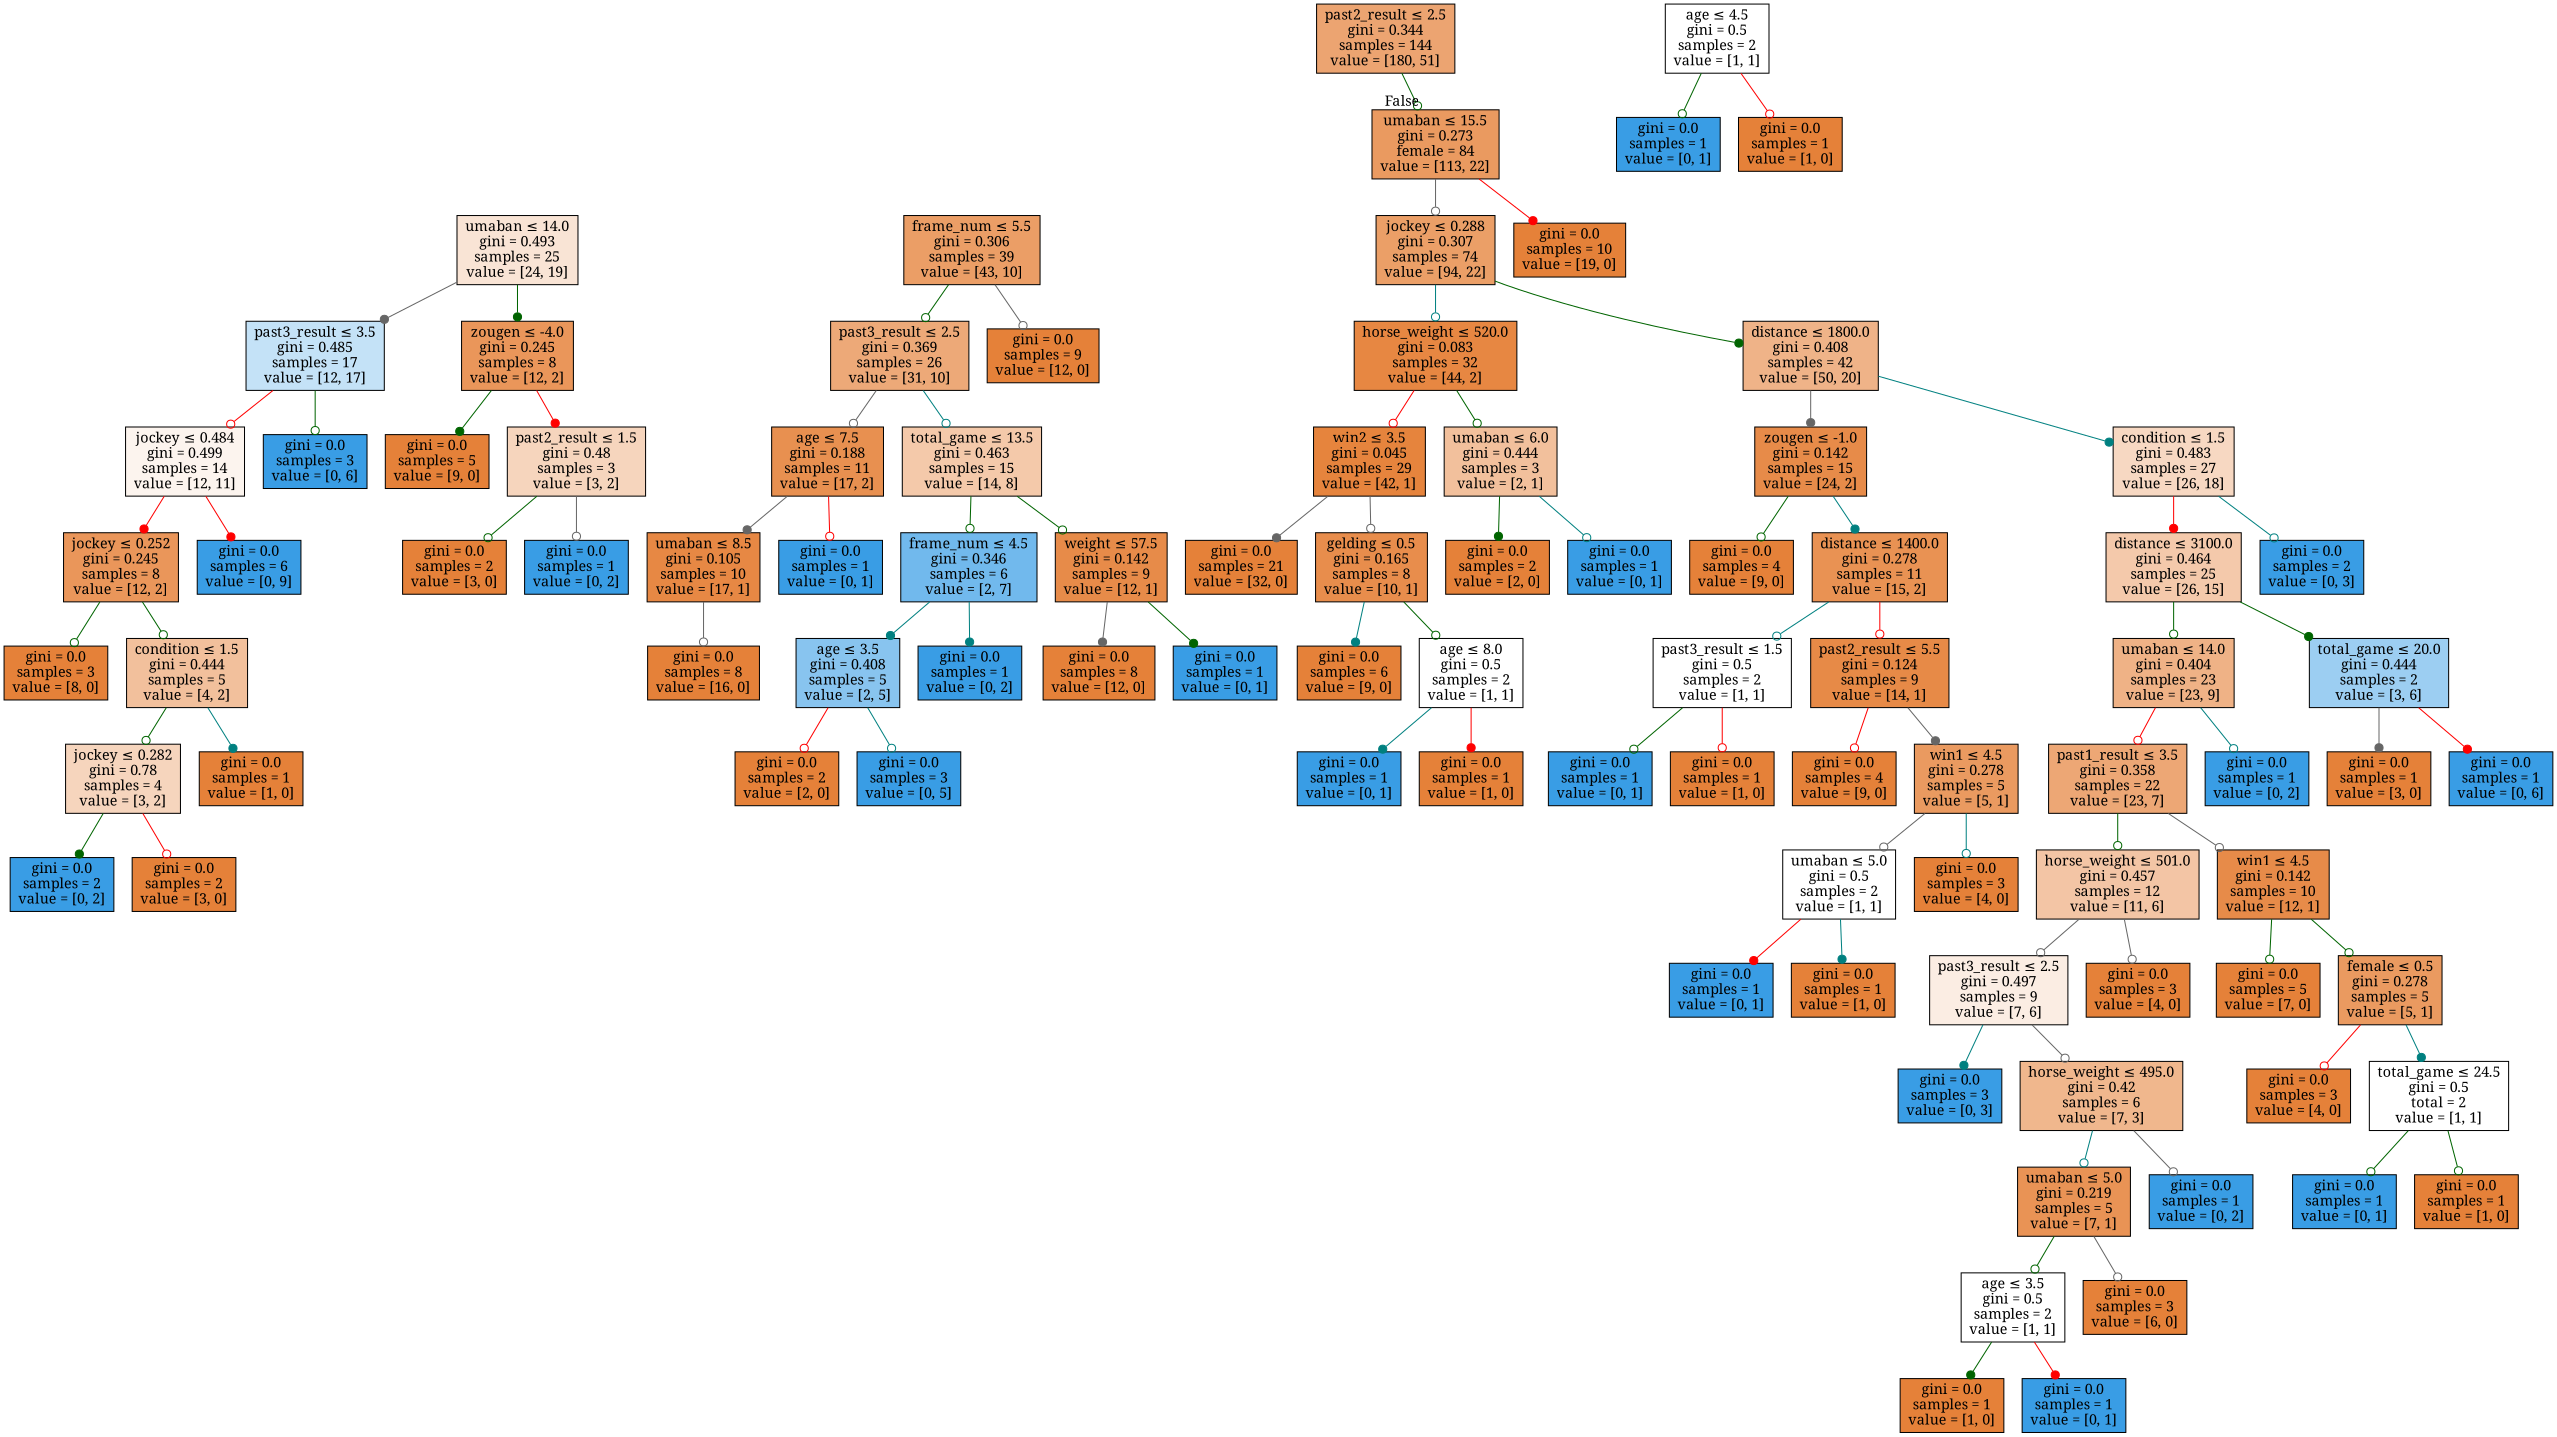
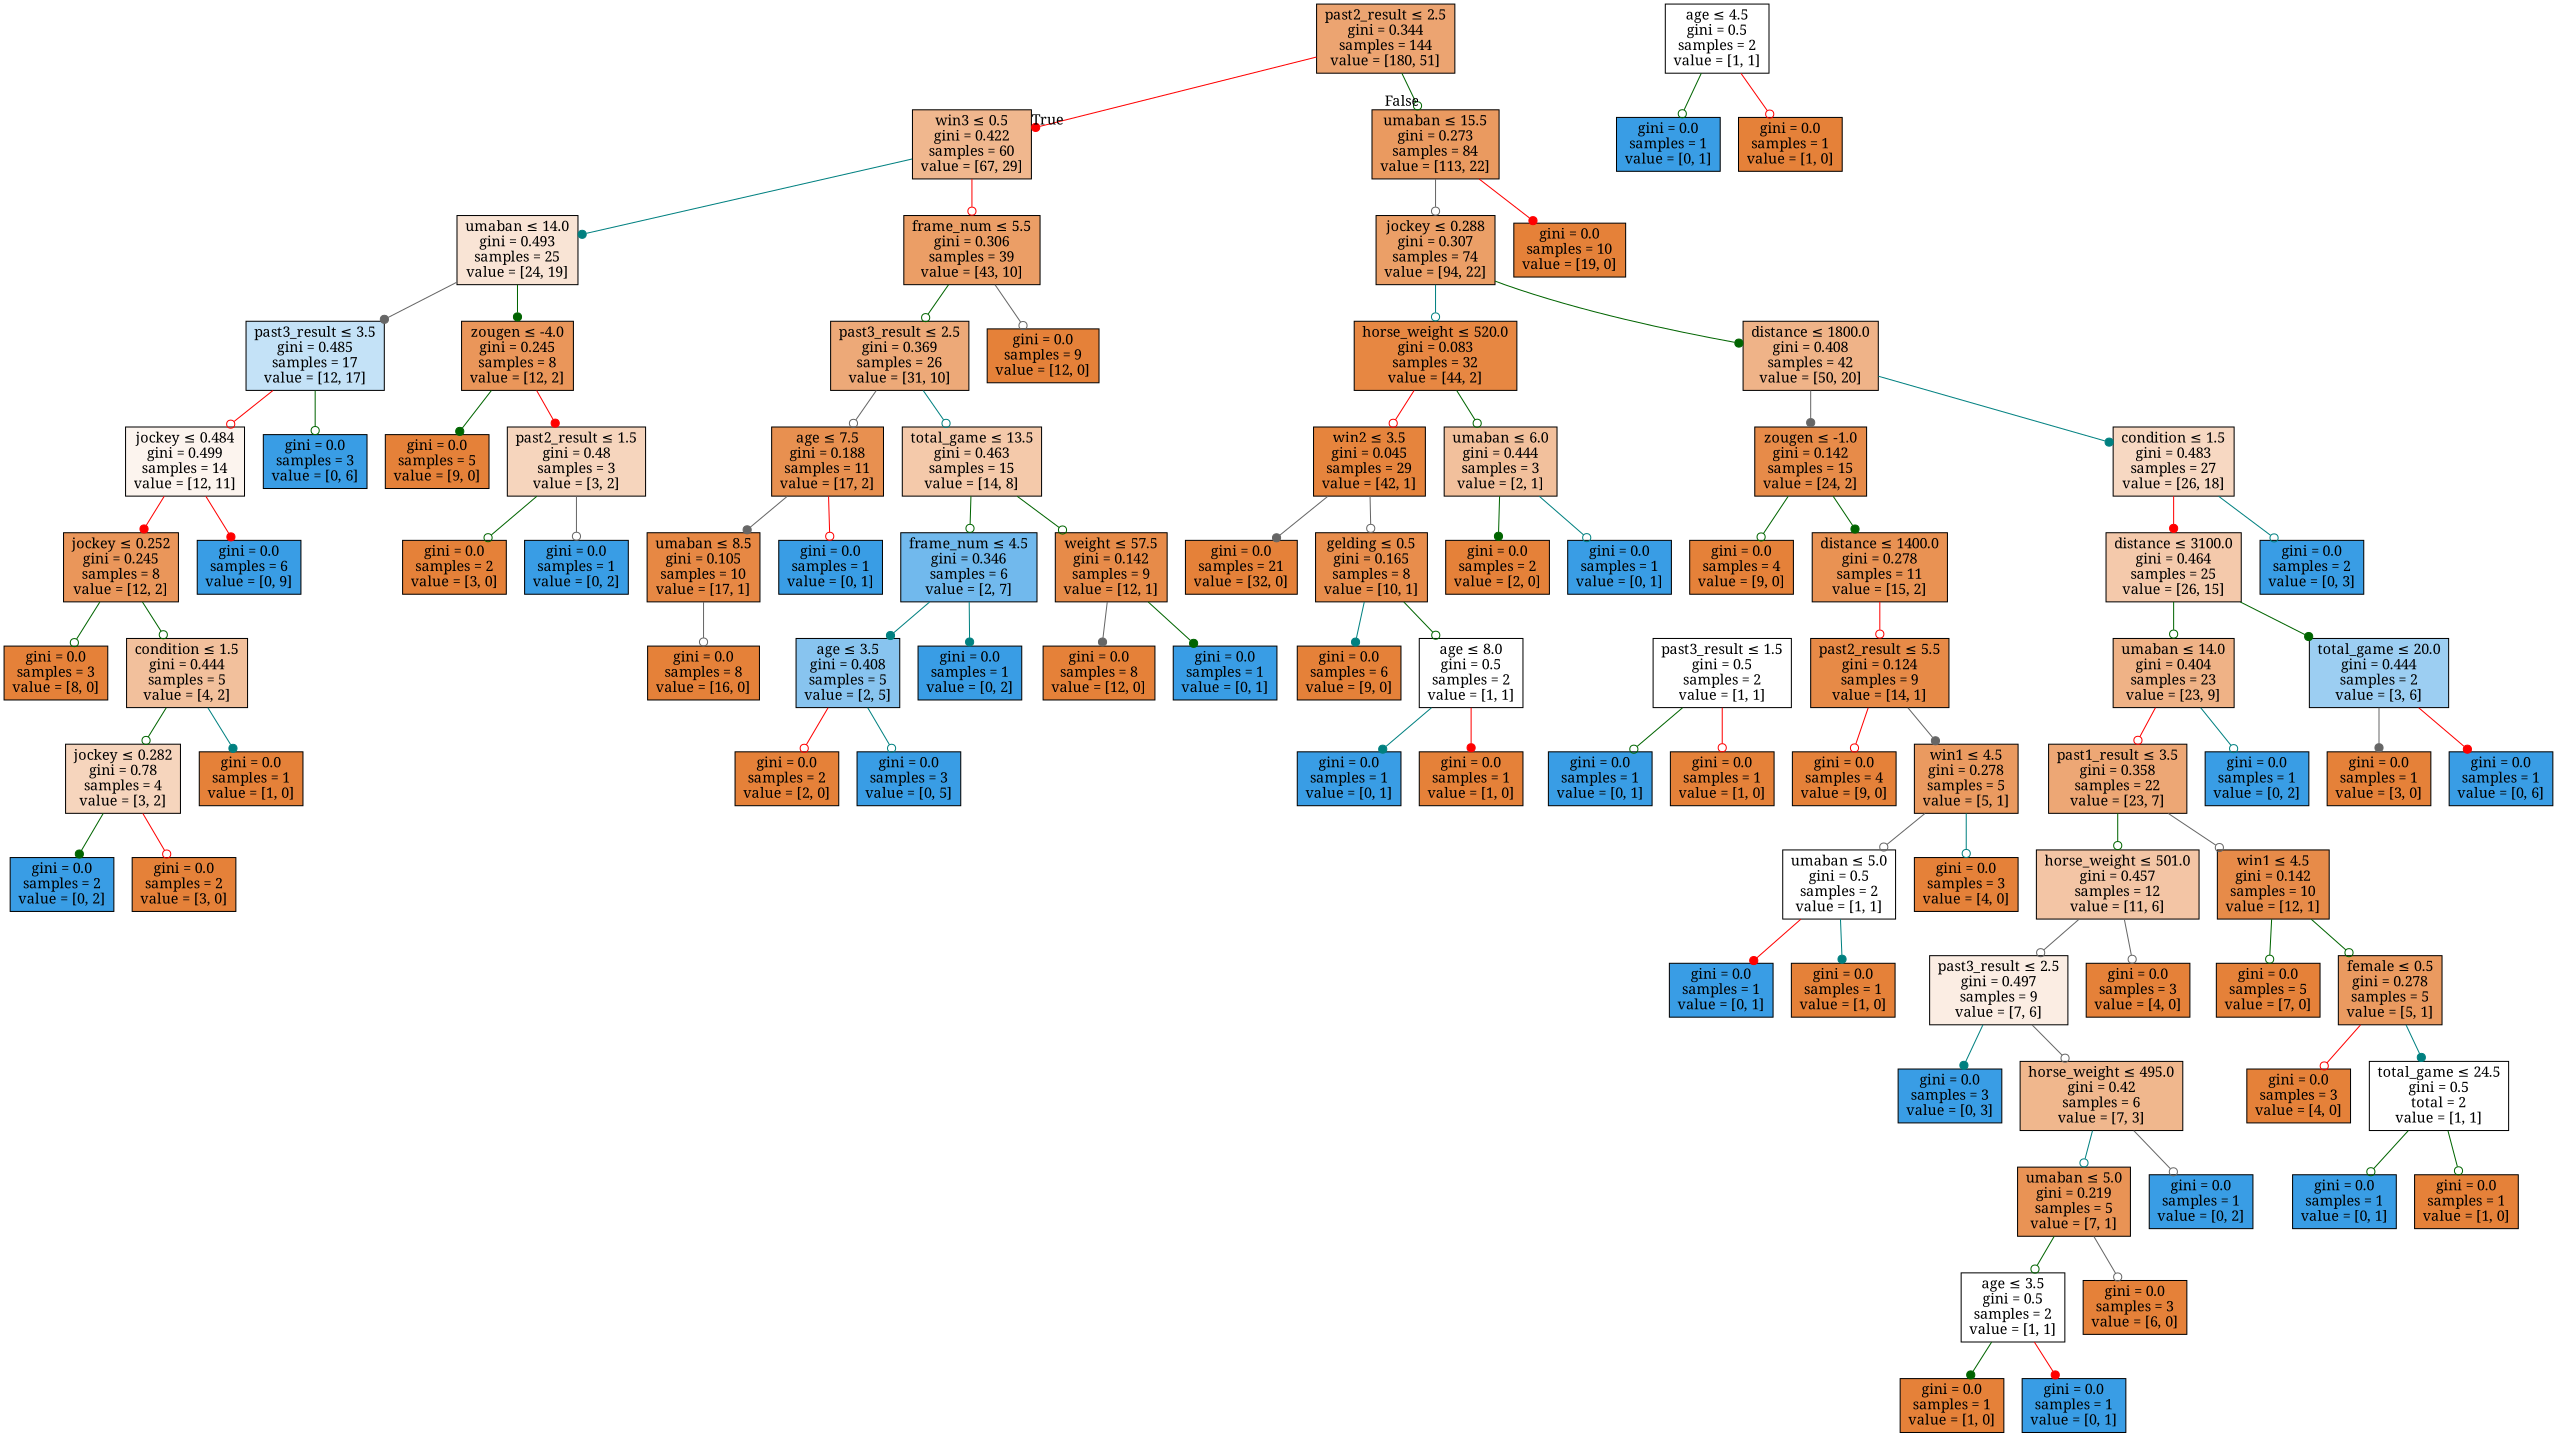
none -> (972, 144)
(1436, 151) -> (1436, 151)
(1843, 511) -> (1843, 511)
(1805, 618) -> none
